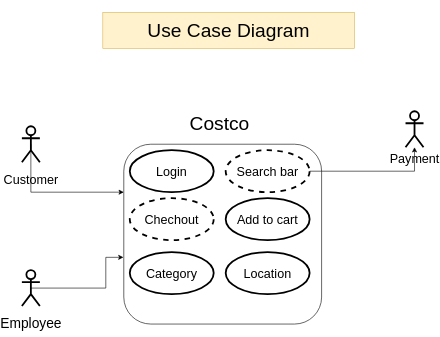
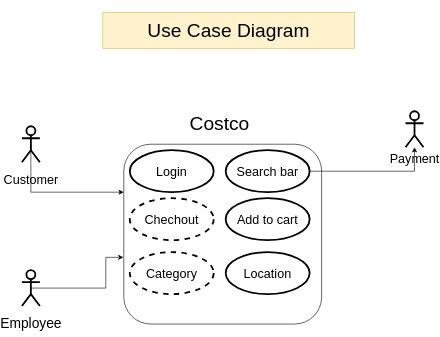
(268, 171) -> (268, 171)
(172, 273) -> (172, 273)
